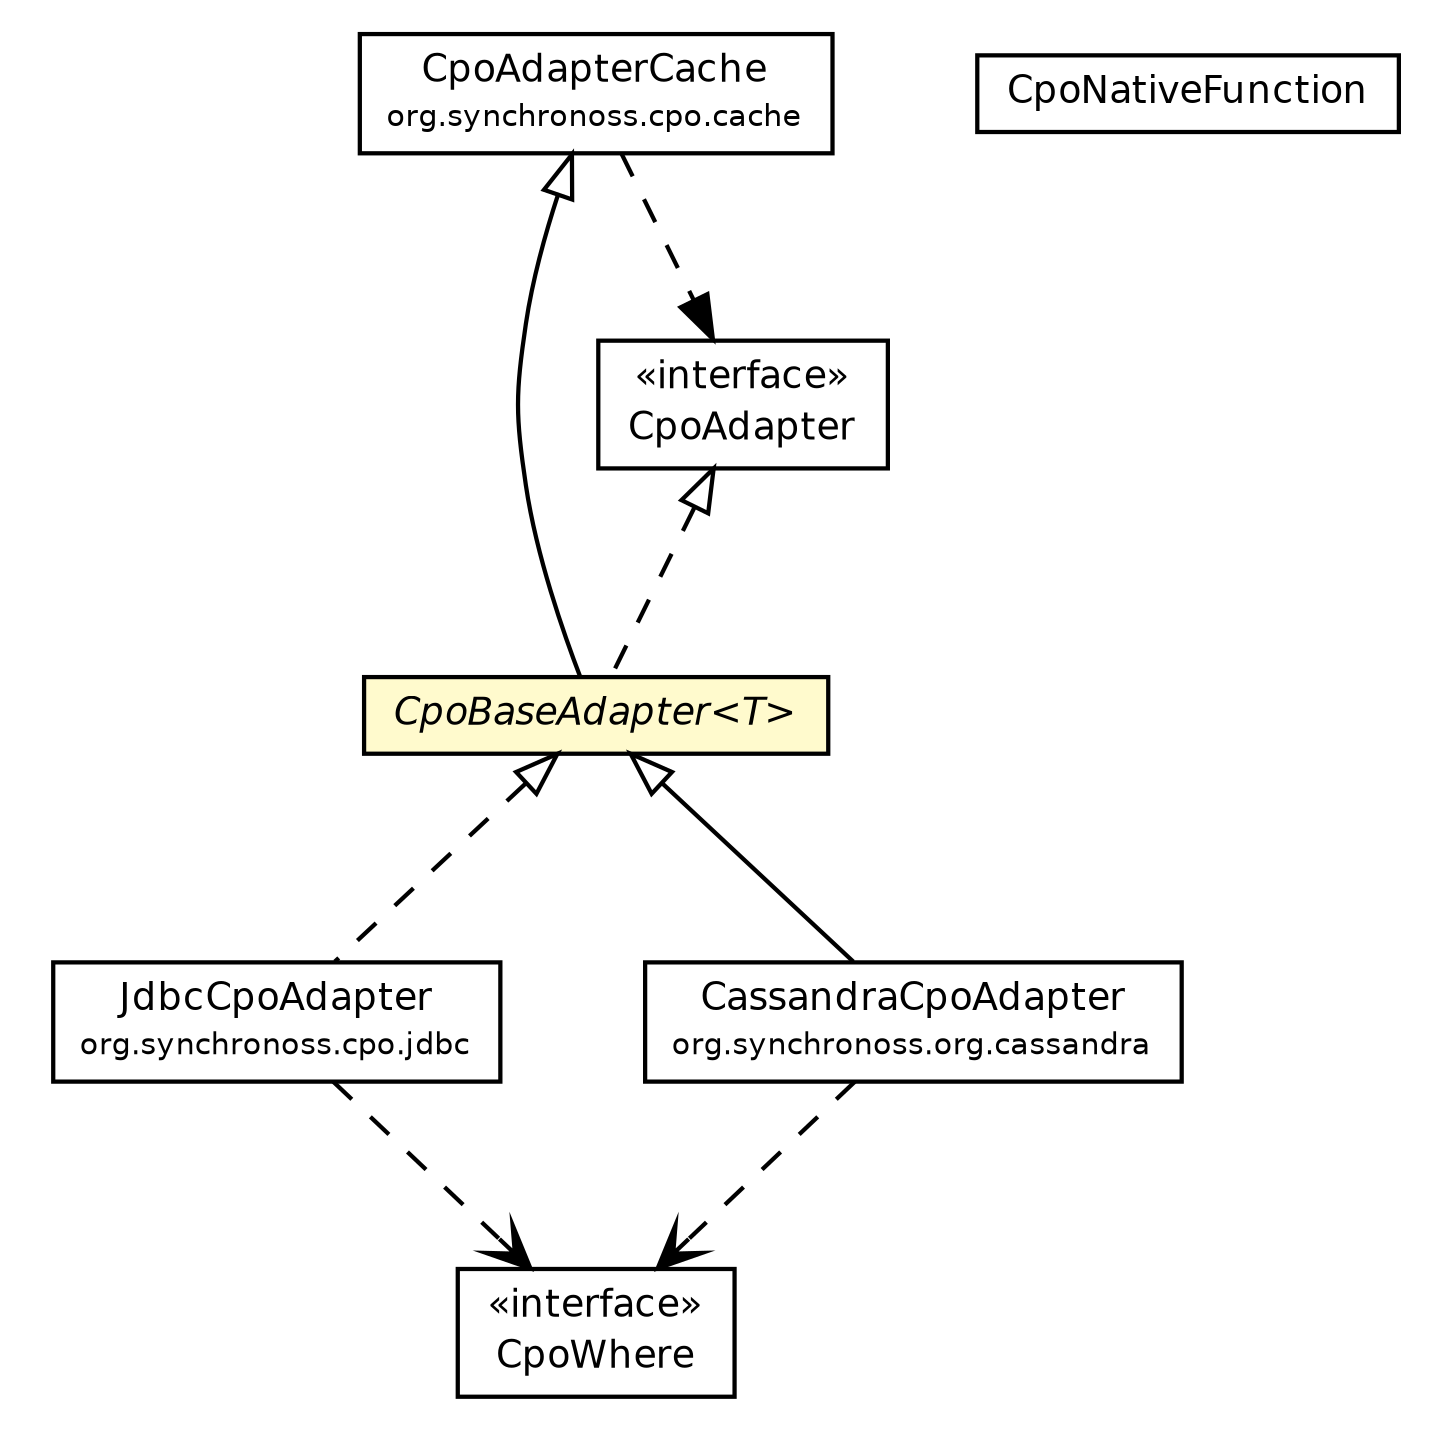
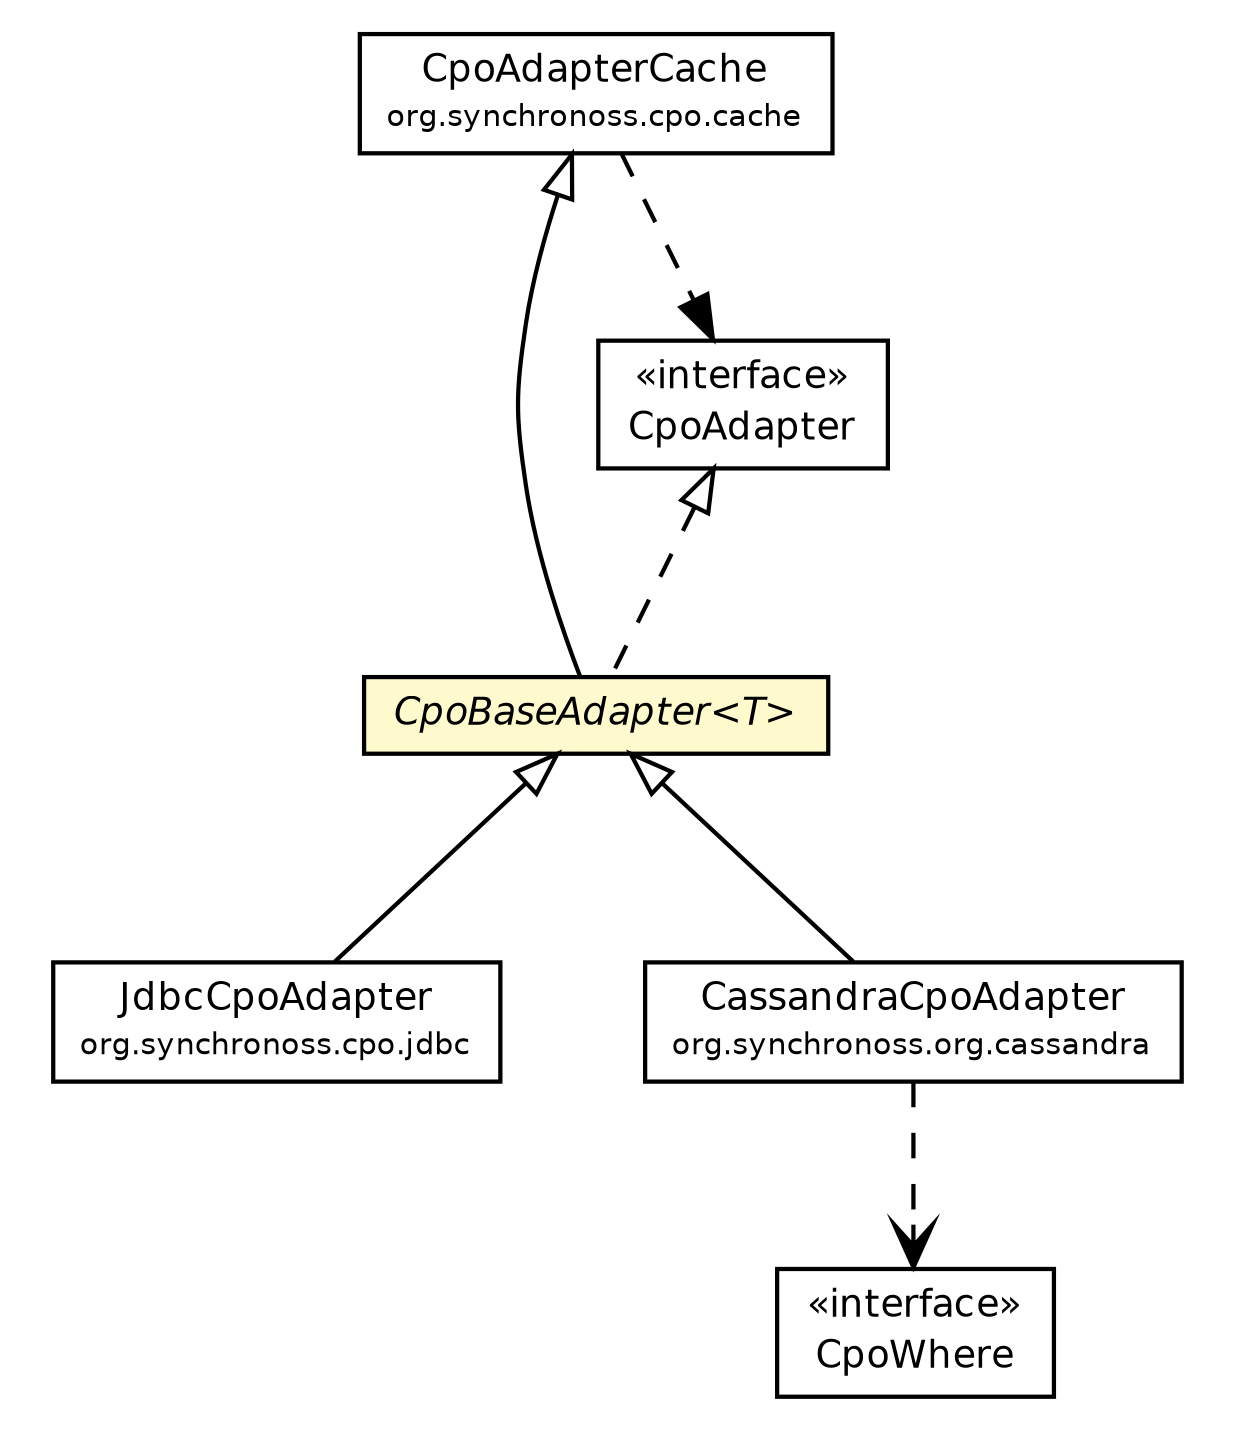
(1186, 94) -> none
(430, 873) -> (430, 873)
(416, 1160) -> none
